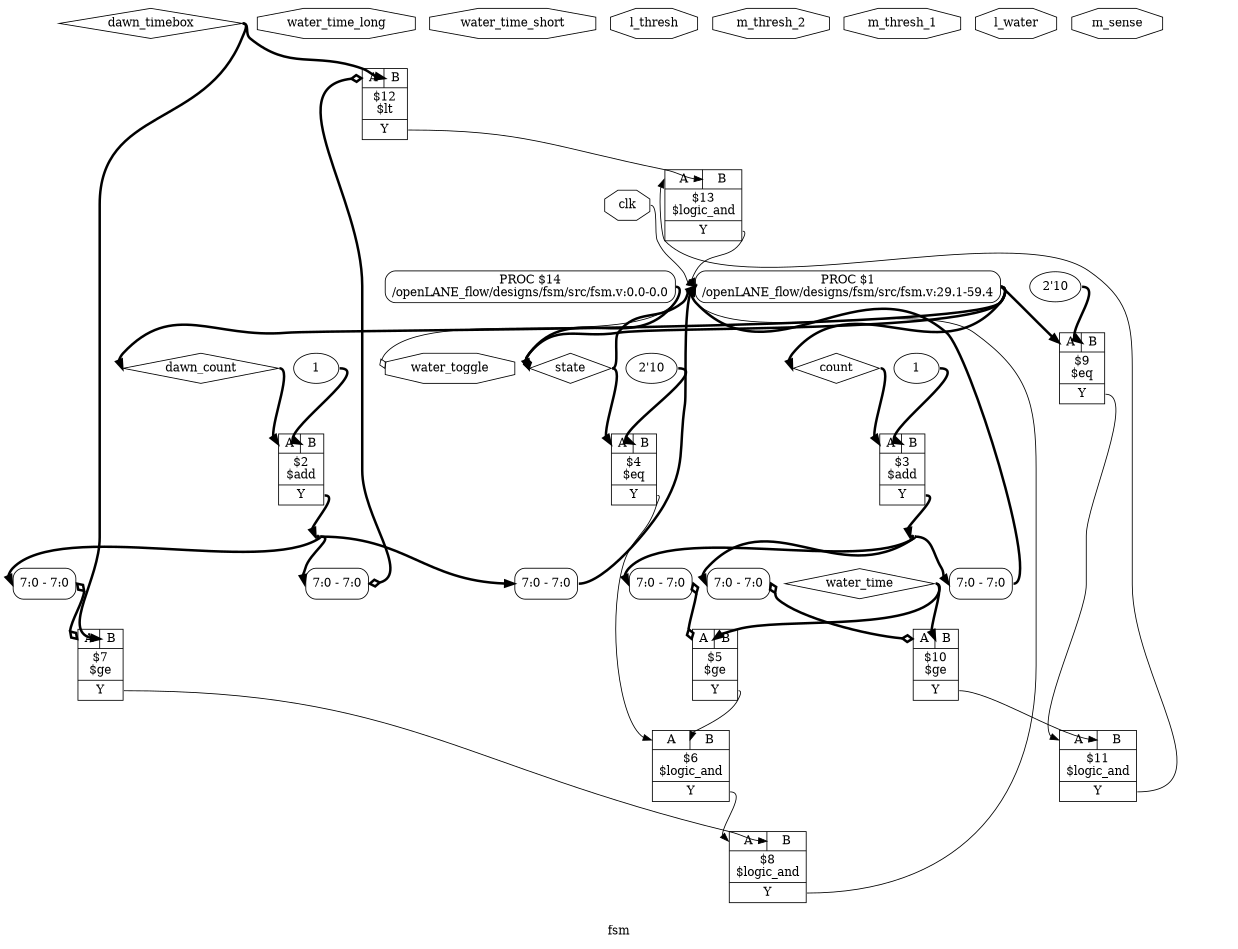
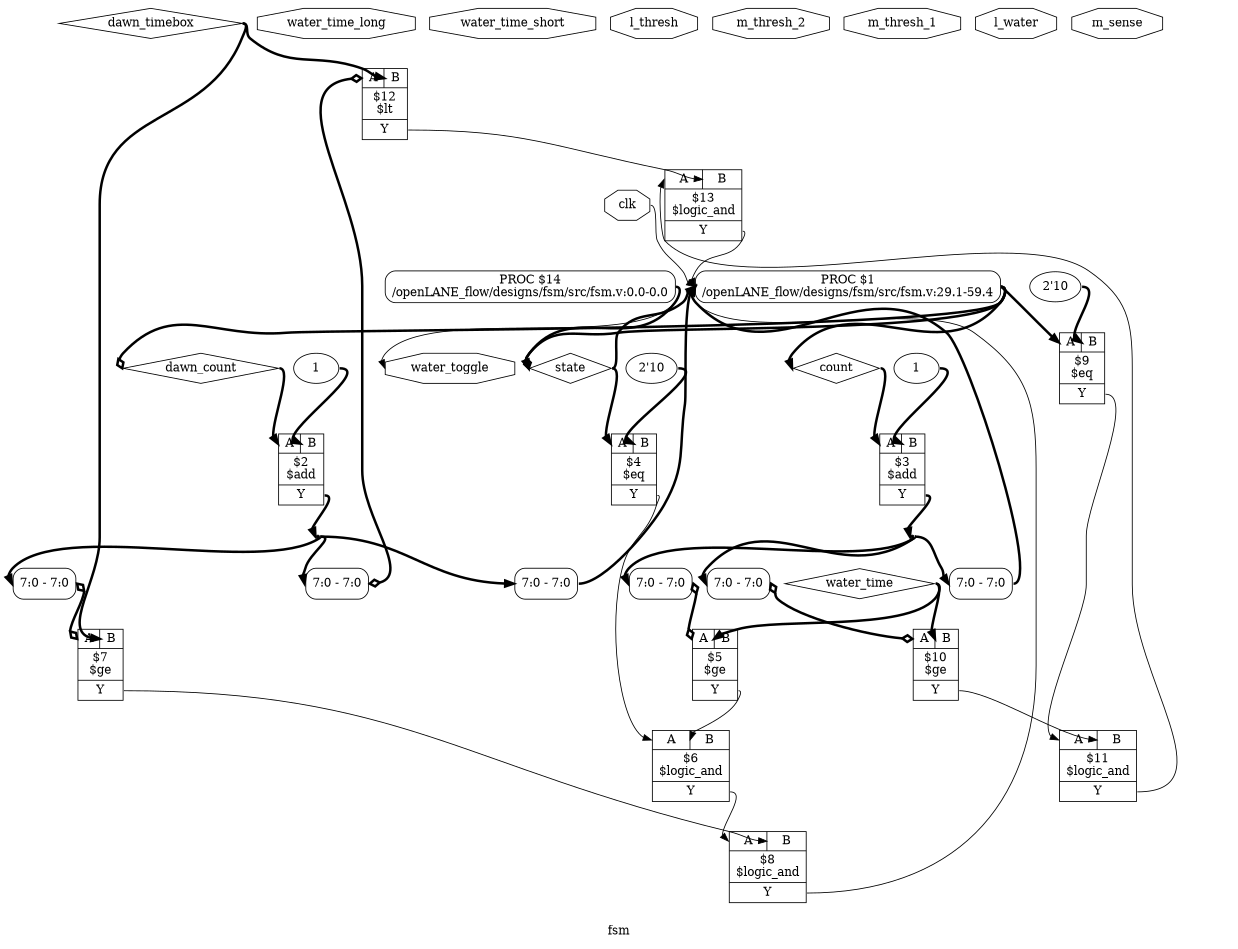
(536, 328) -> (536, 328)
(403, 331) -> (403, 331)
